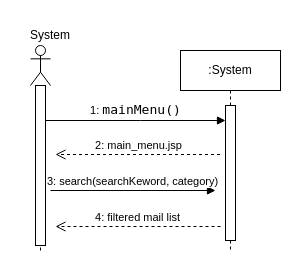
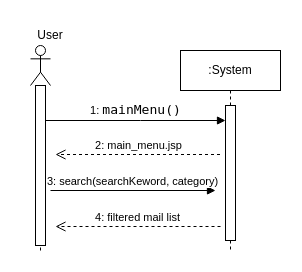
(51, 36) -> (51, 36)
